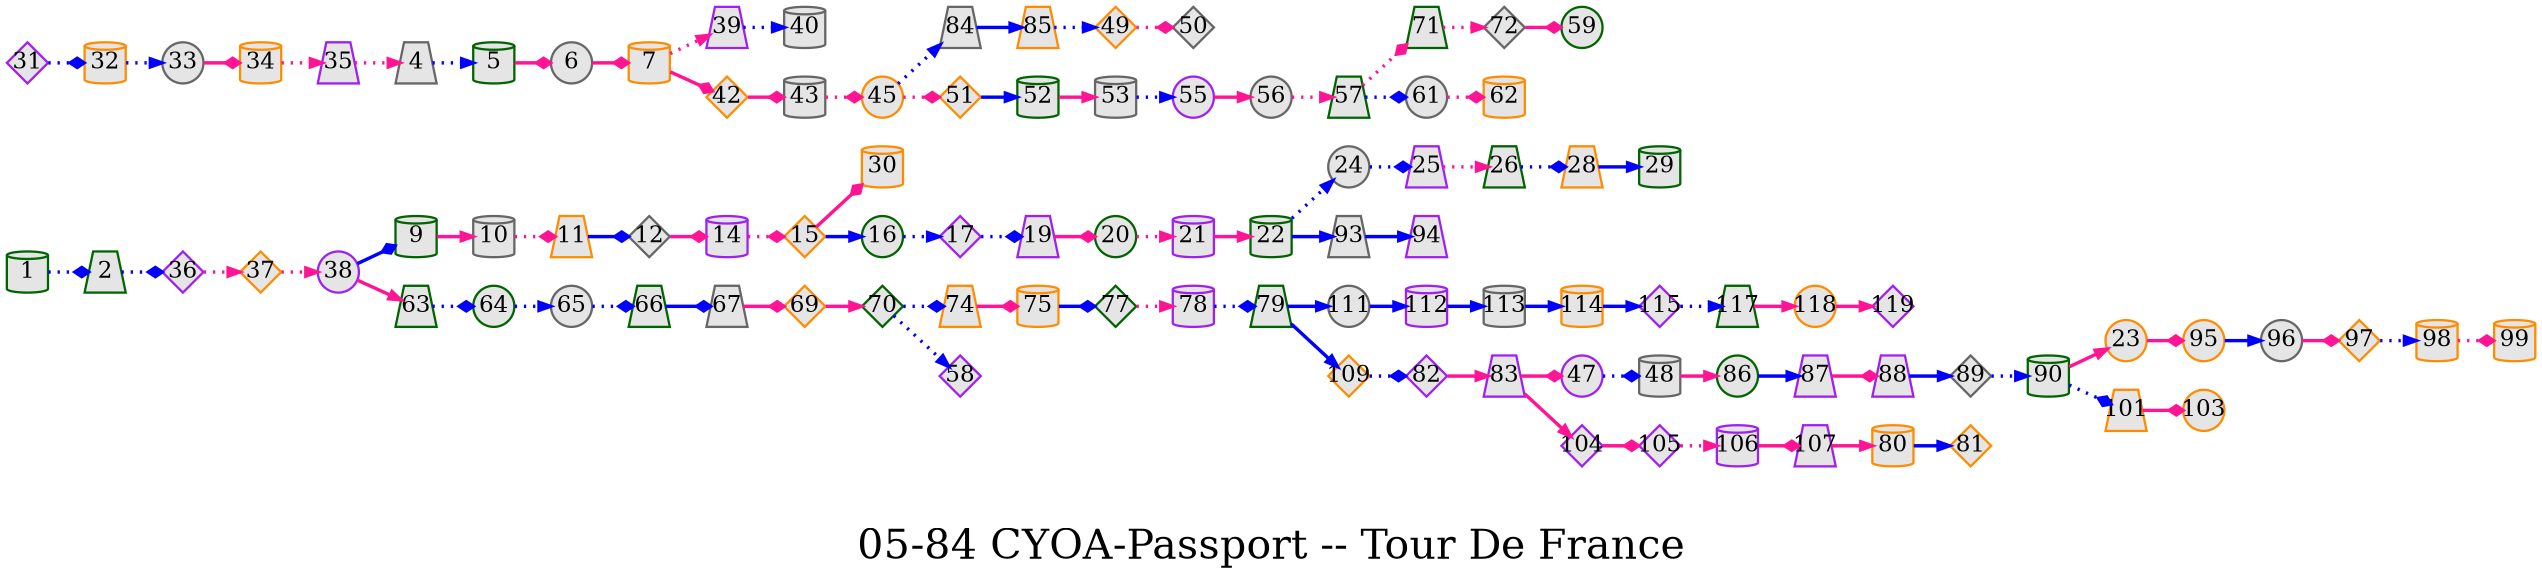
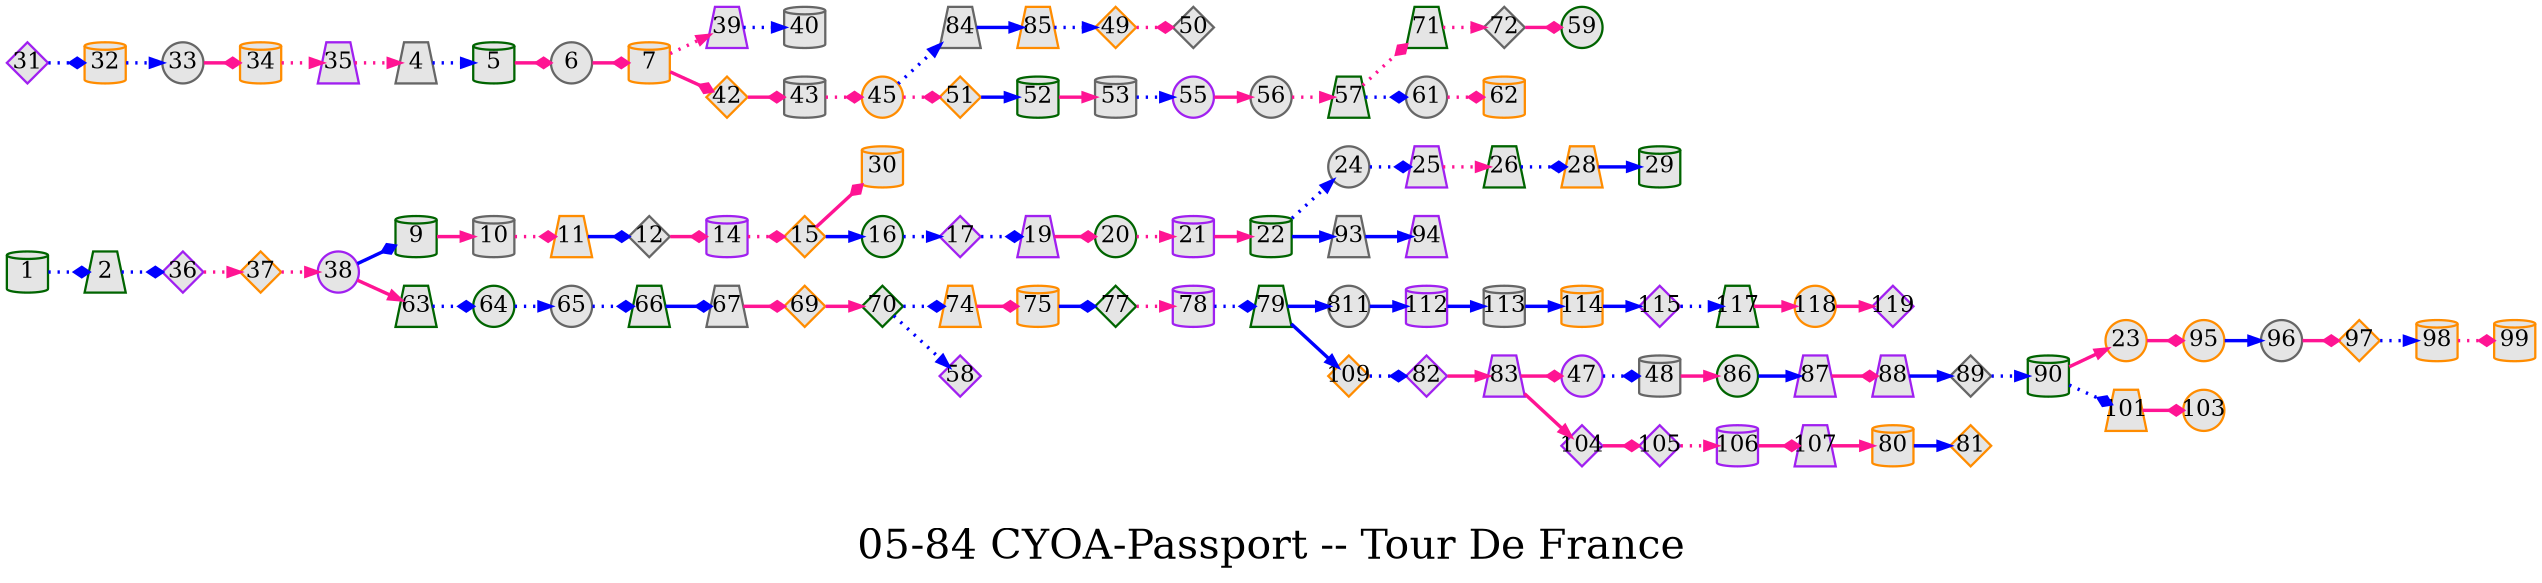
(1349, 306) -> (1349, 306)
